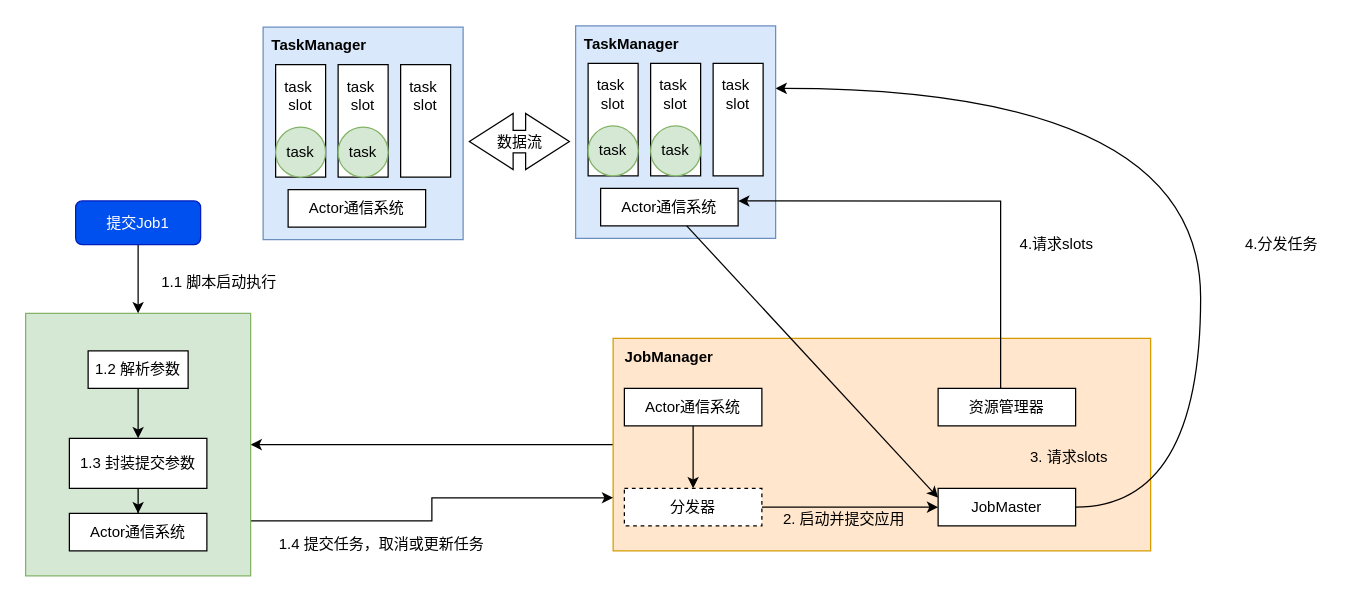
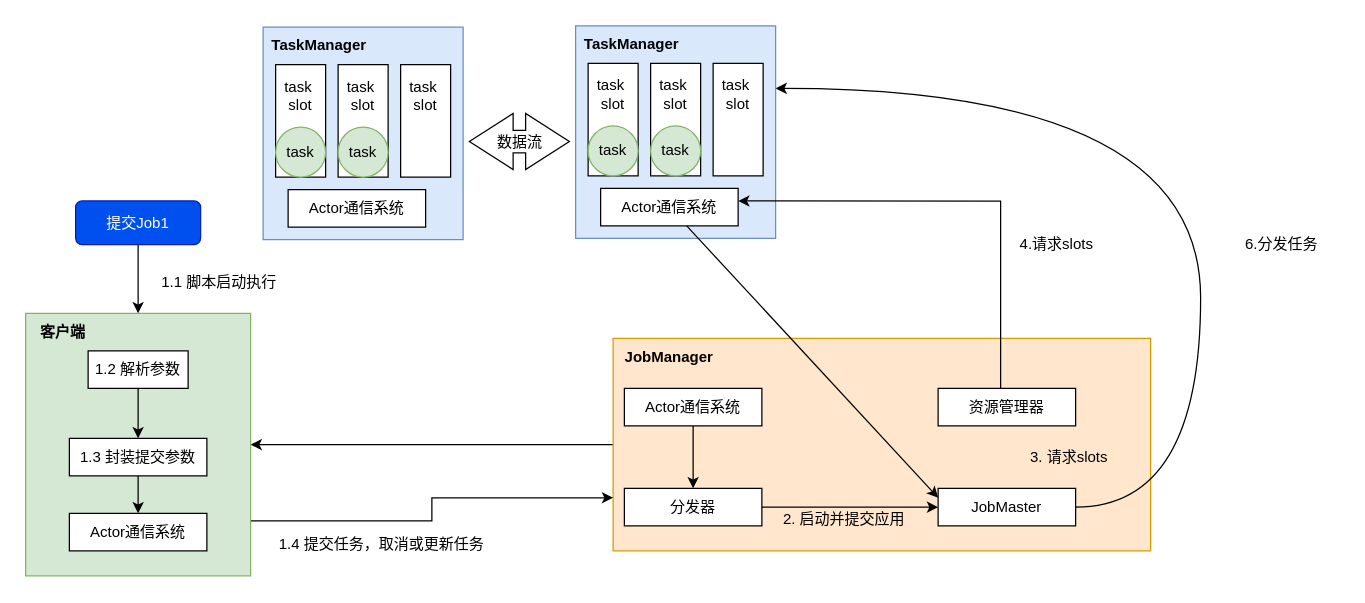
(1282, 244) -> (1282, 244)
none -> (63, 332)
(138, 463) -> (138, 457)
(693, 507) -> (693, 507)
